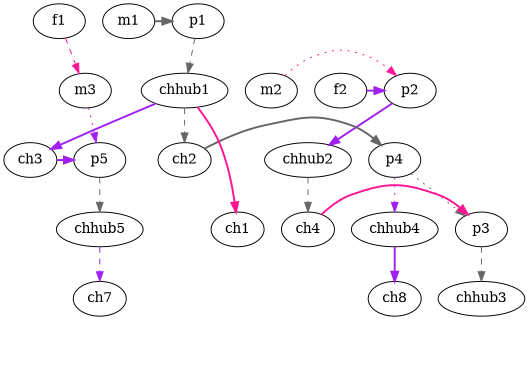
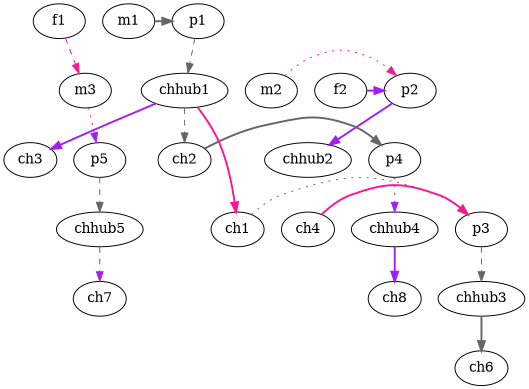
(60, 160) -> none
(424, 184) -> (355, 178)
(308, 190) -> none
none -> (481, 368)
